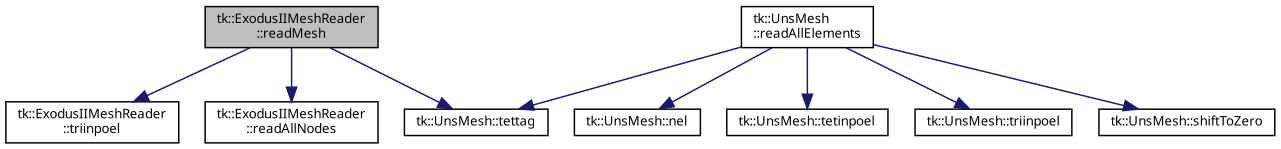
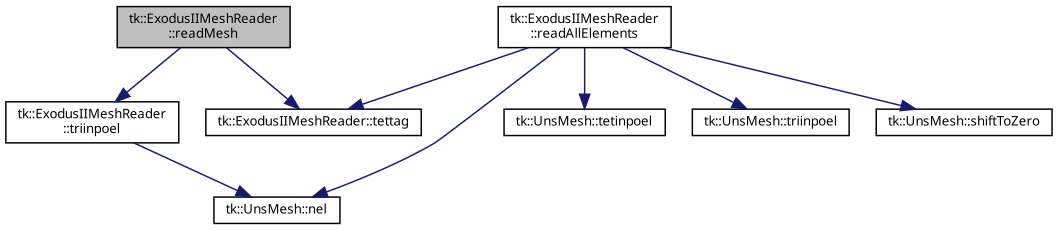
(807, 27) -> (585, 27)
(292, 122) -> none
(476, 122) -> (314, 122)
none -> (186, 167)
